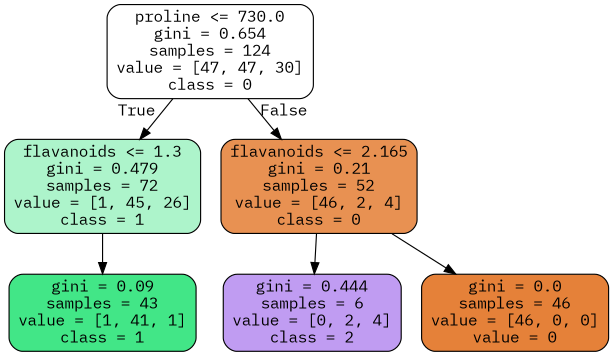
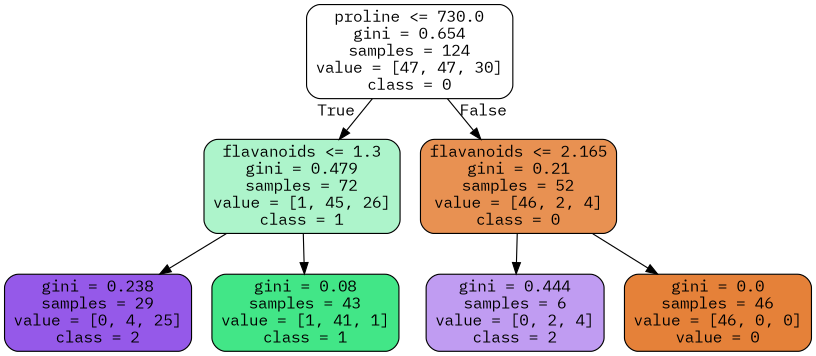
none -> (98, 313)
(103, 313) -> (305, 313)
